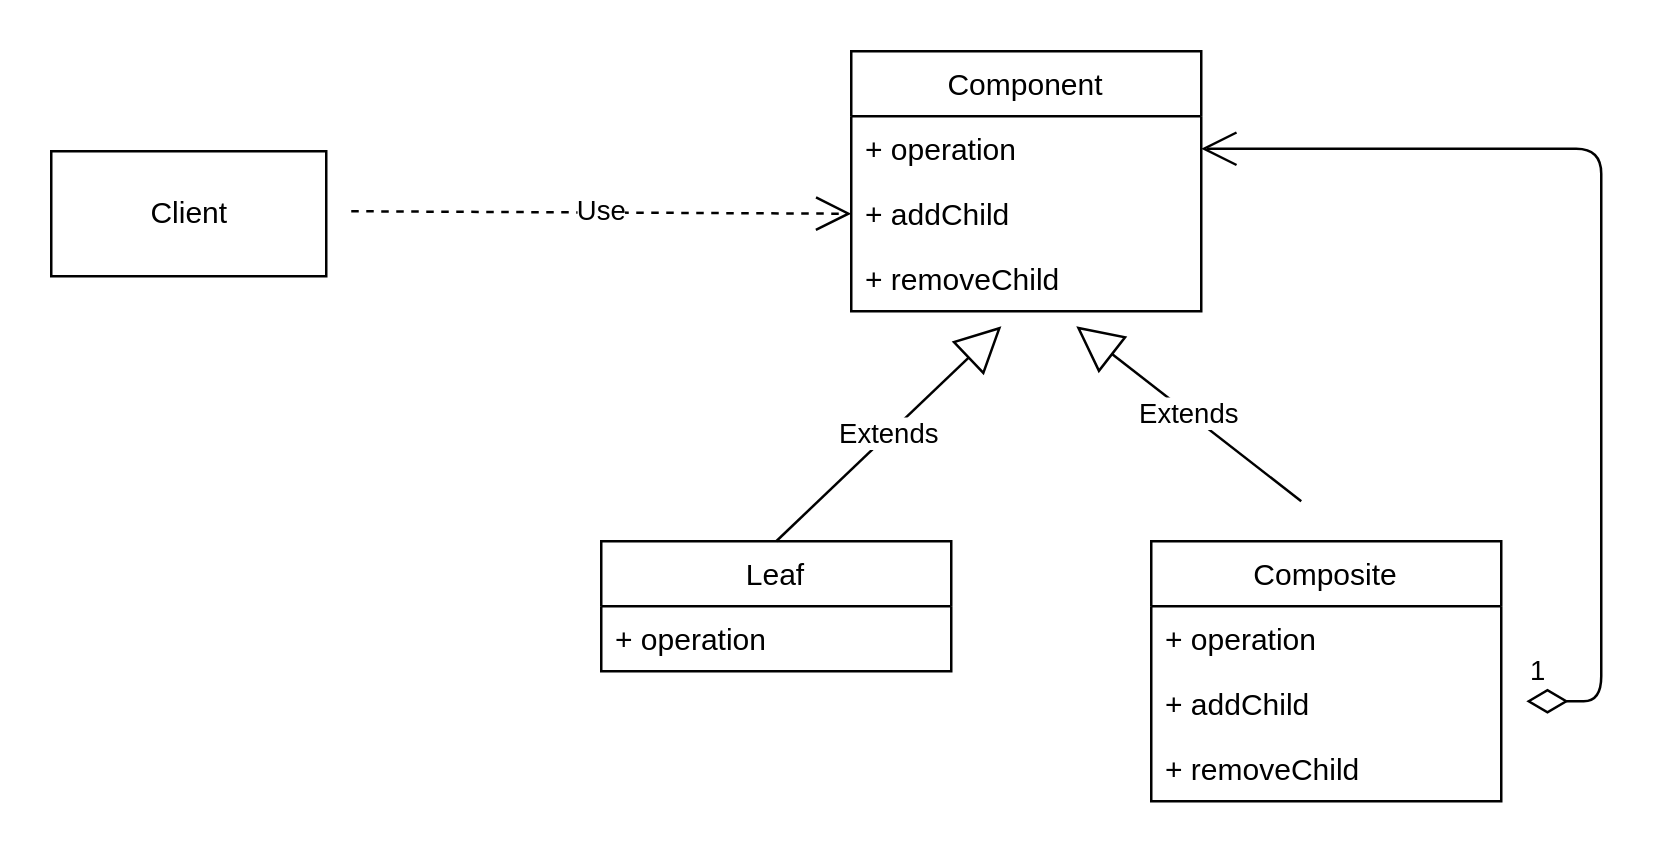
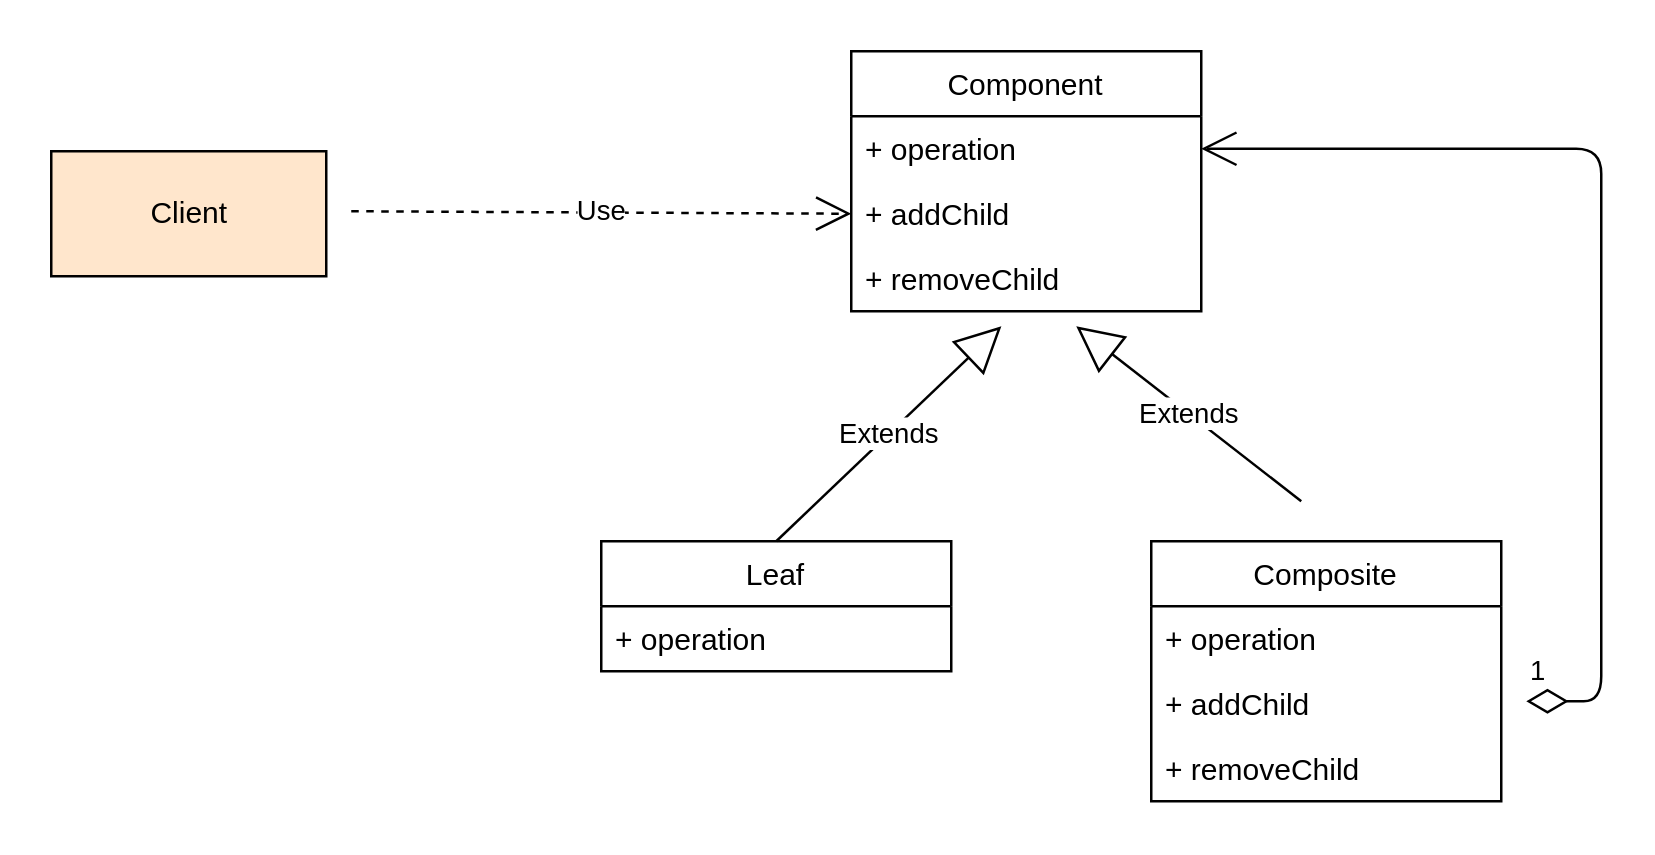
(189, 214) -> (189, 214)
